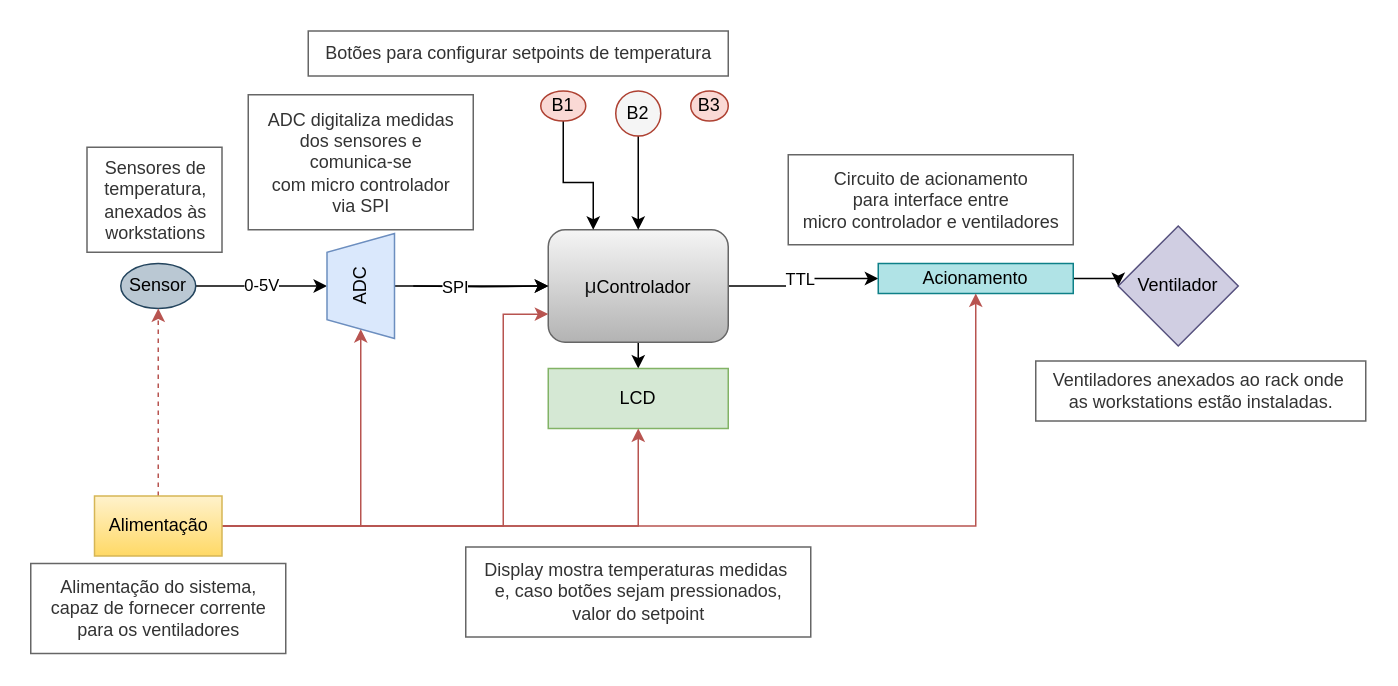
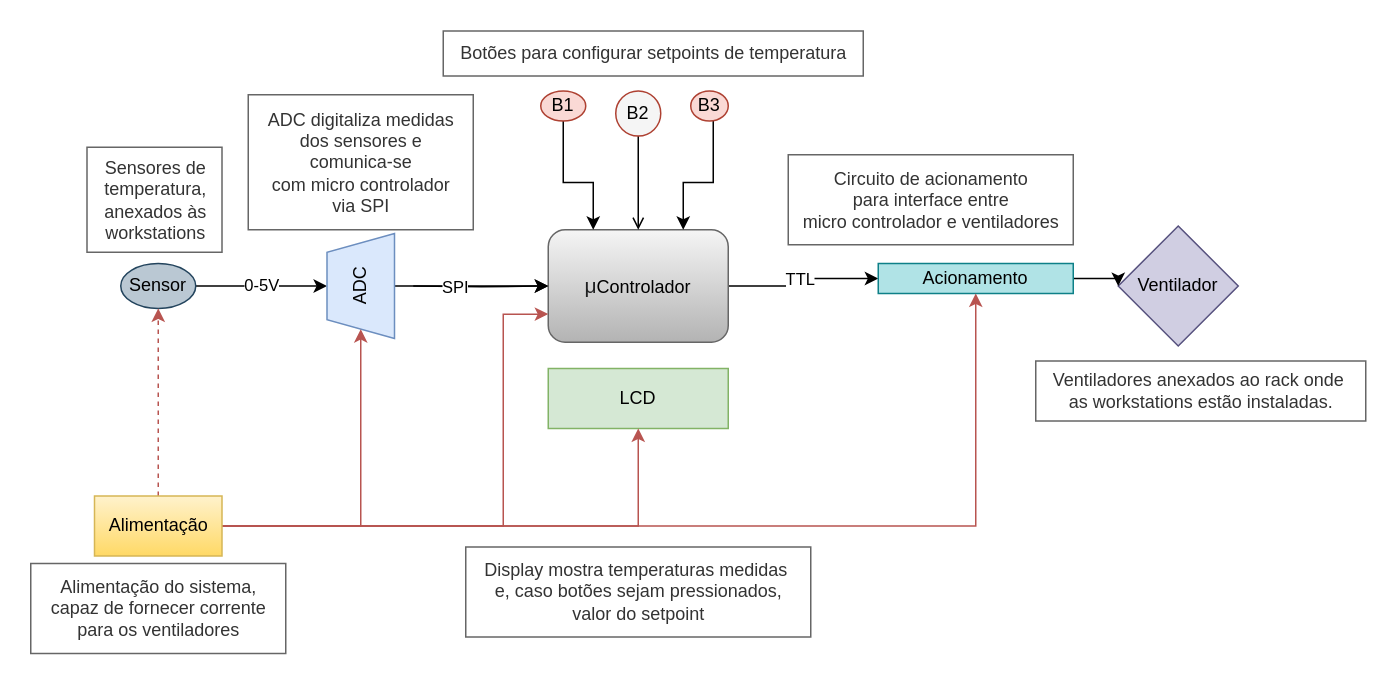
(518, 53) -> (653, 53)
none -> (710, 182)
(638, 218) -> (638, 220)
(638, 350) -> none
